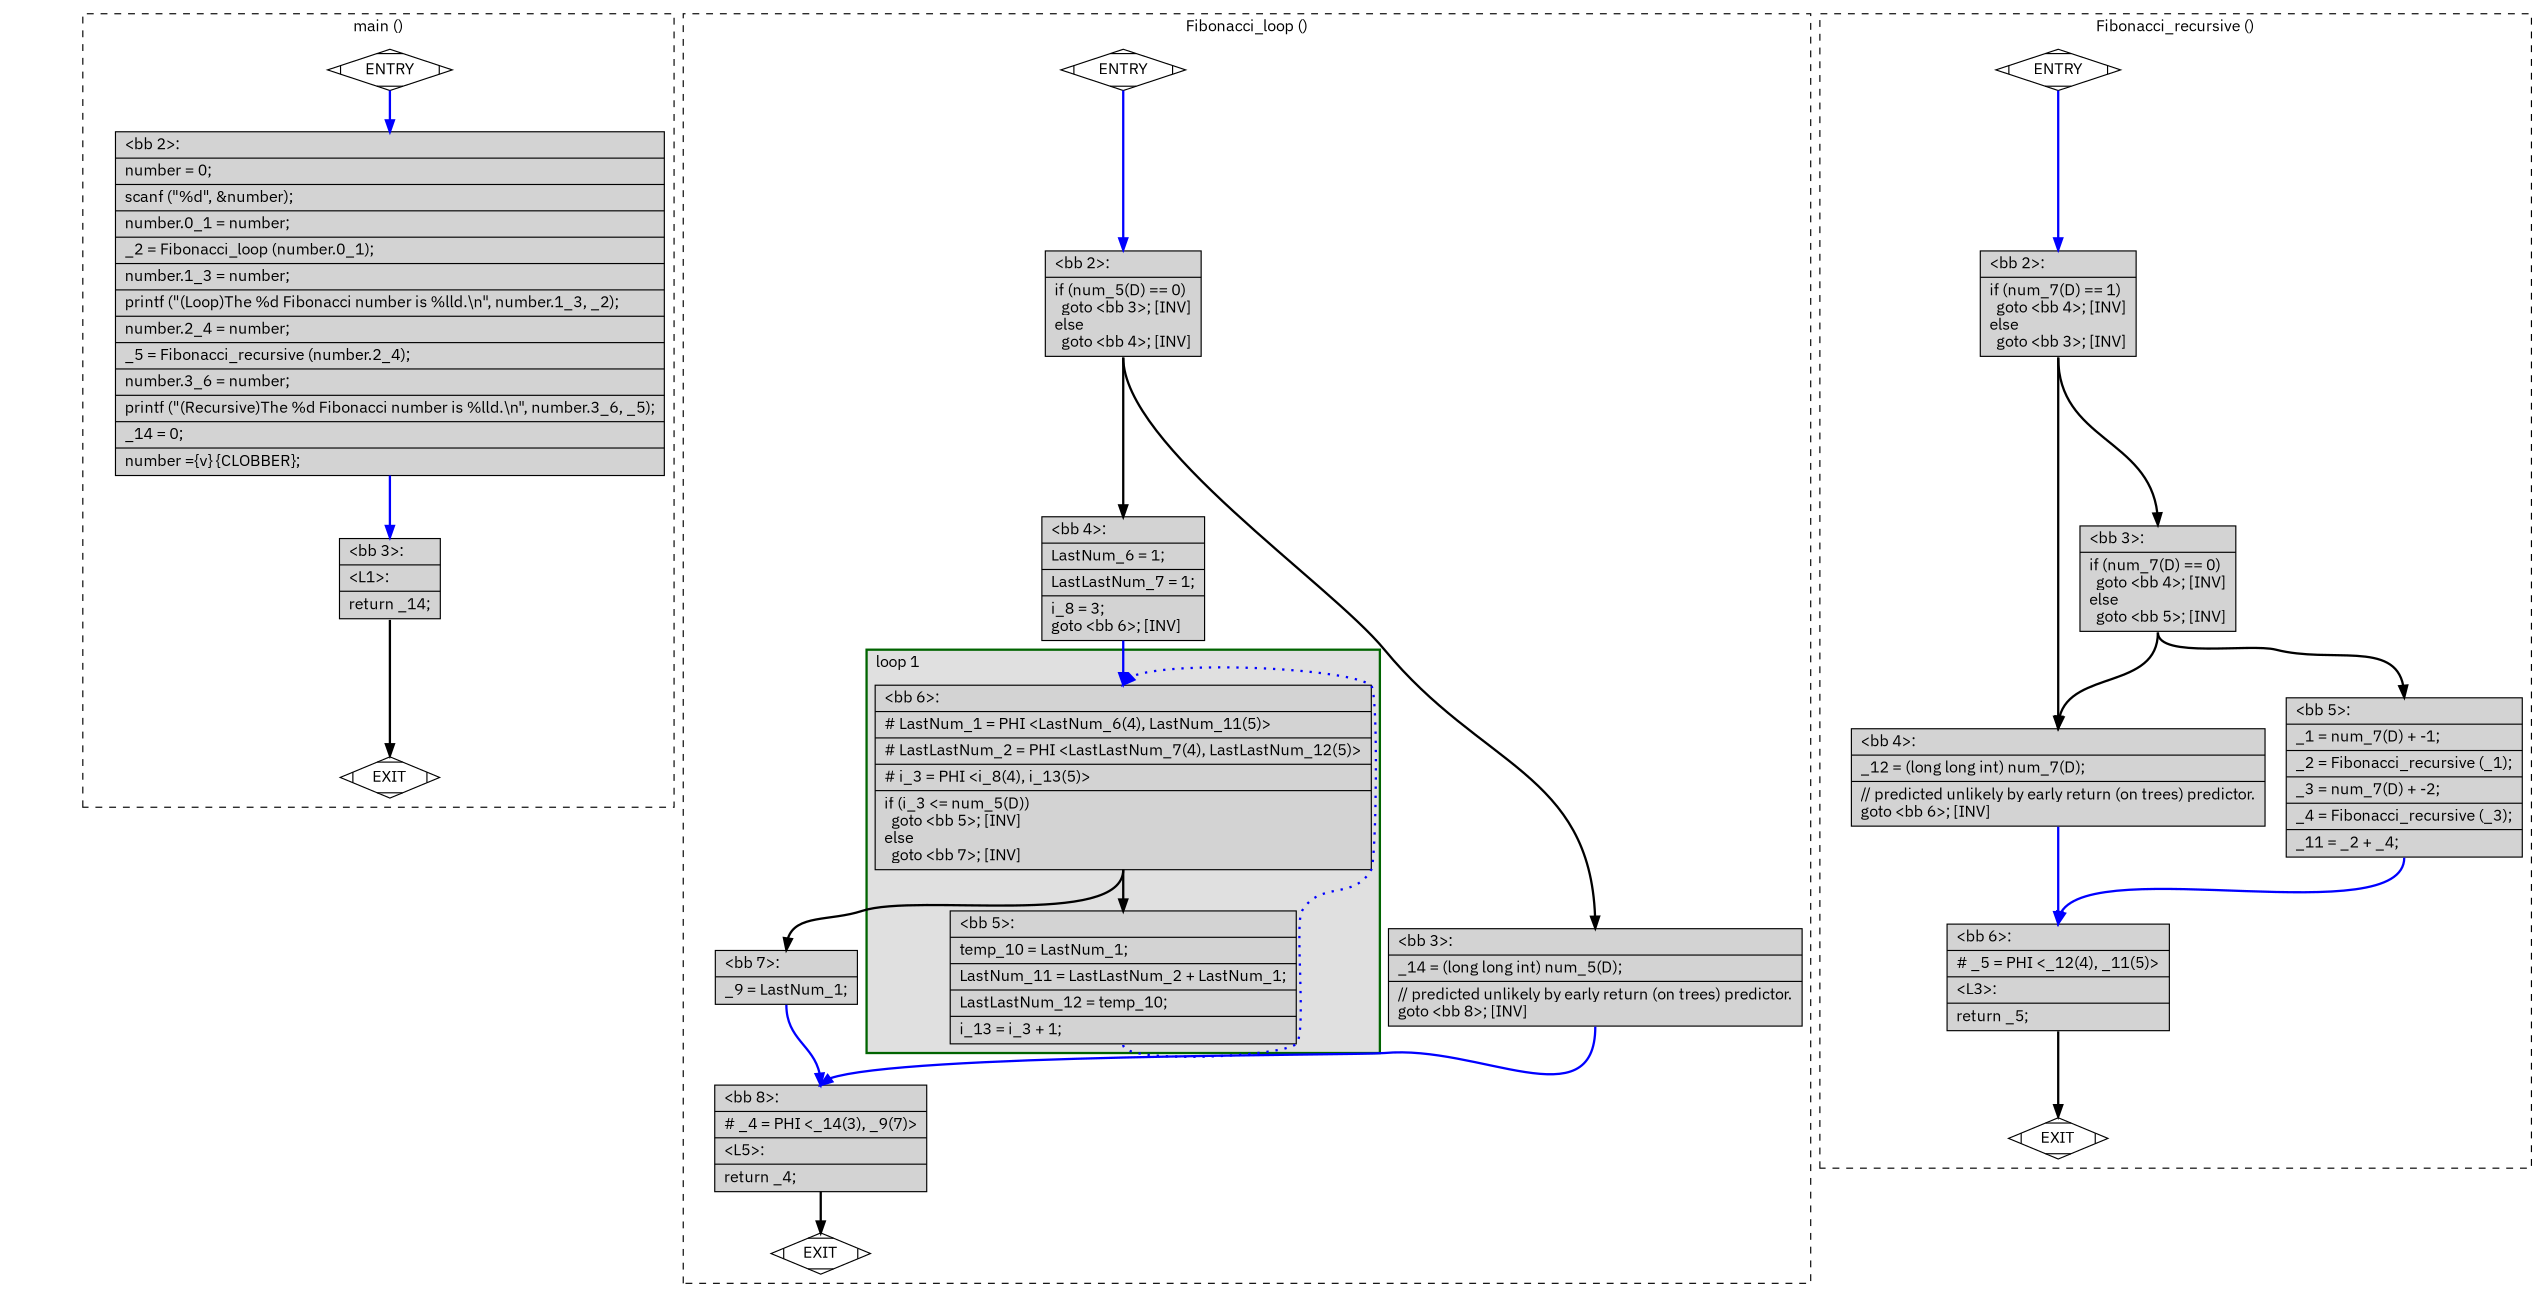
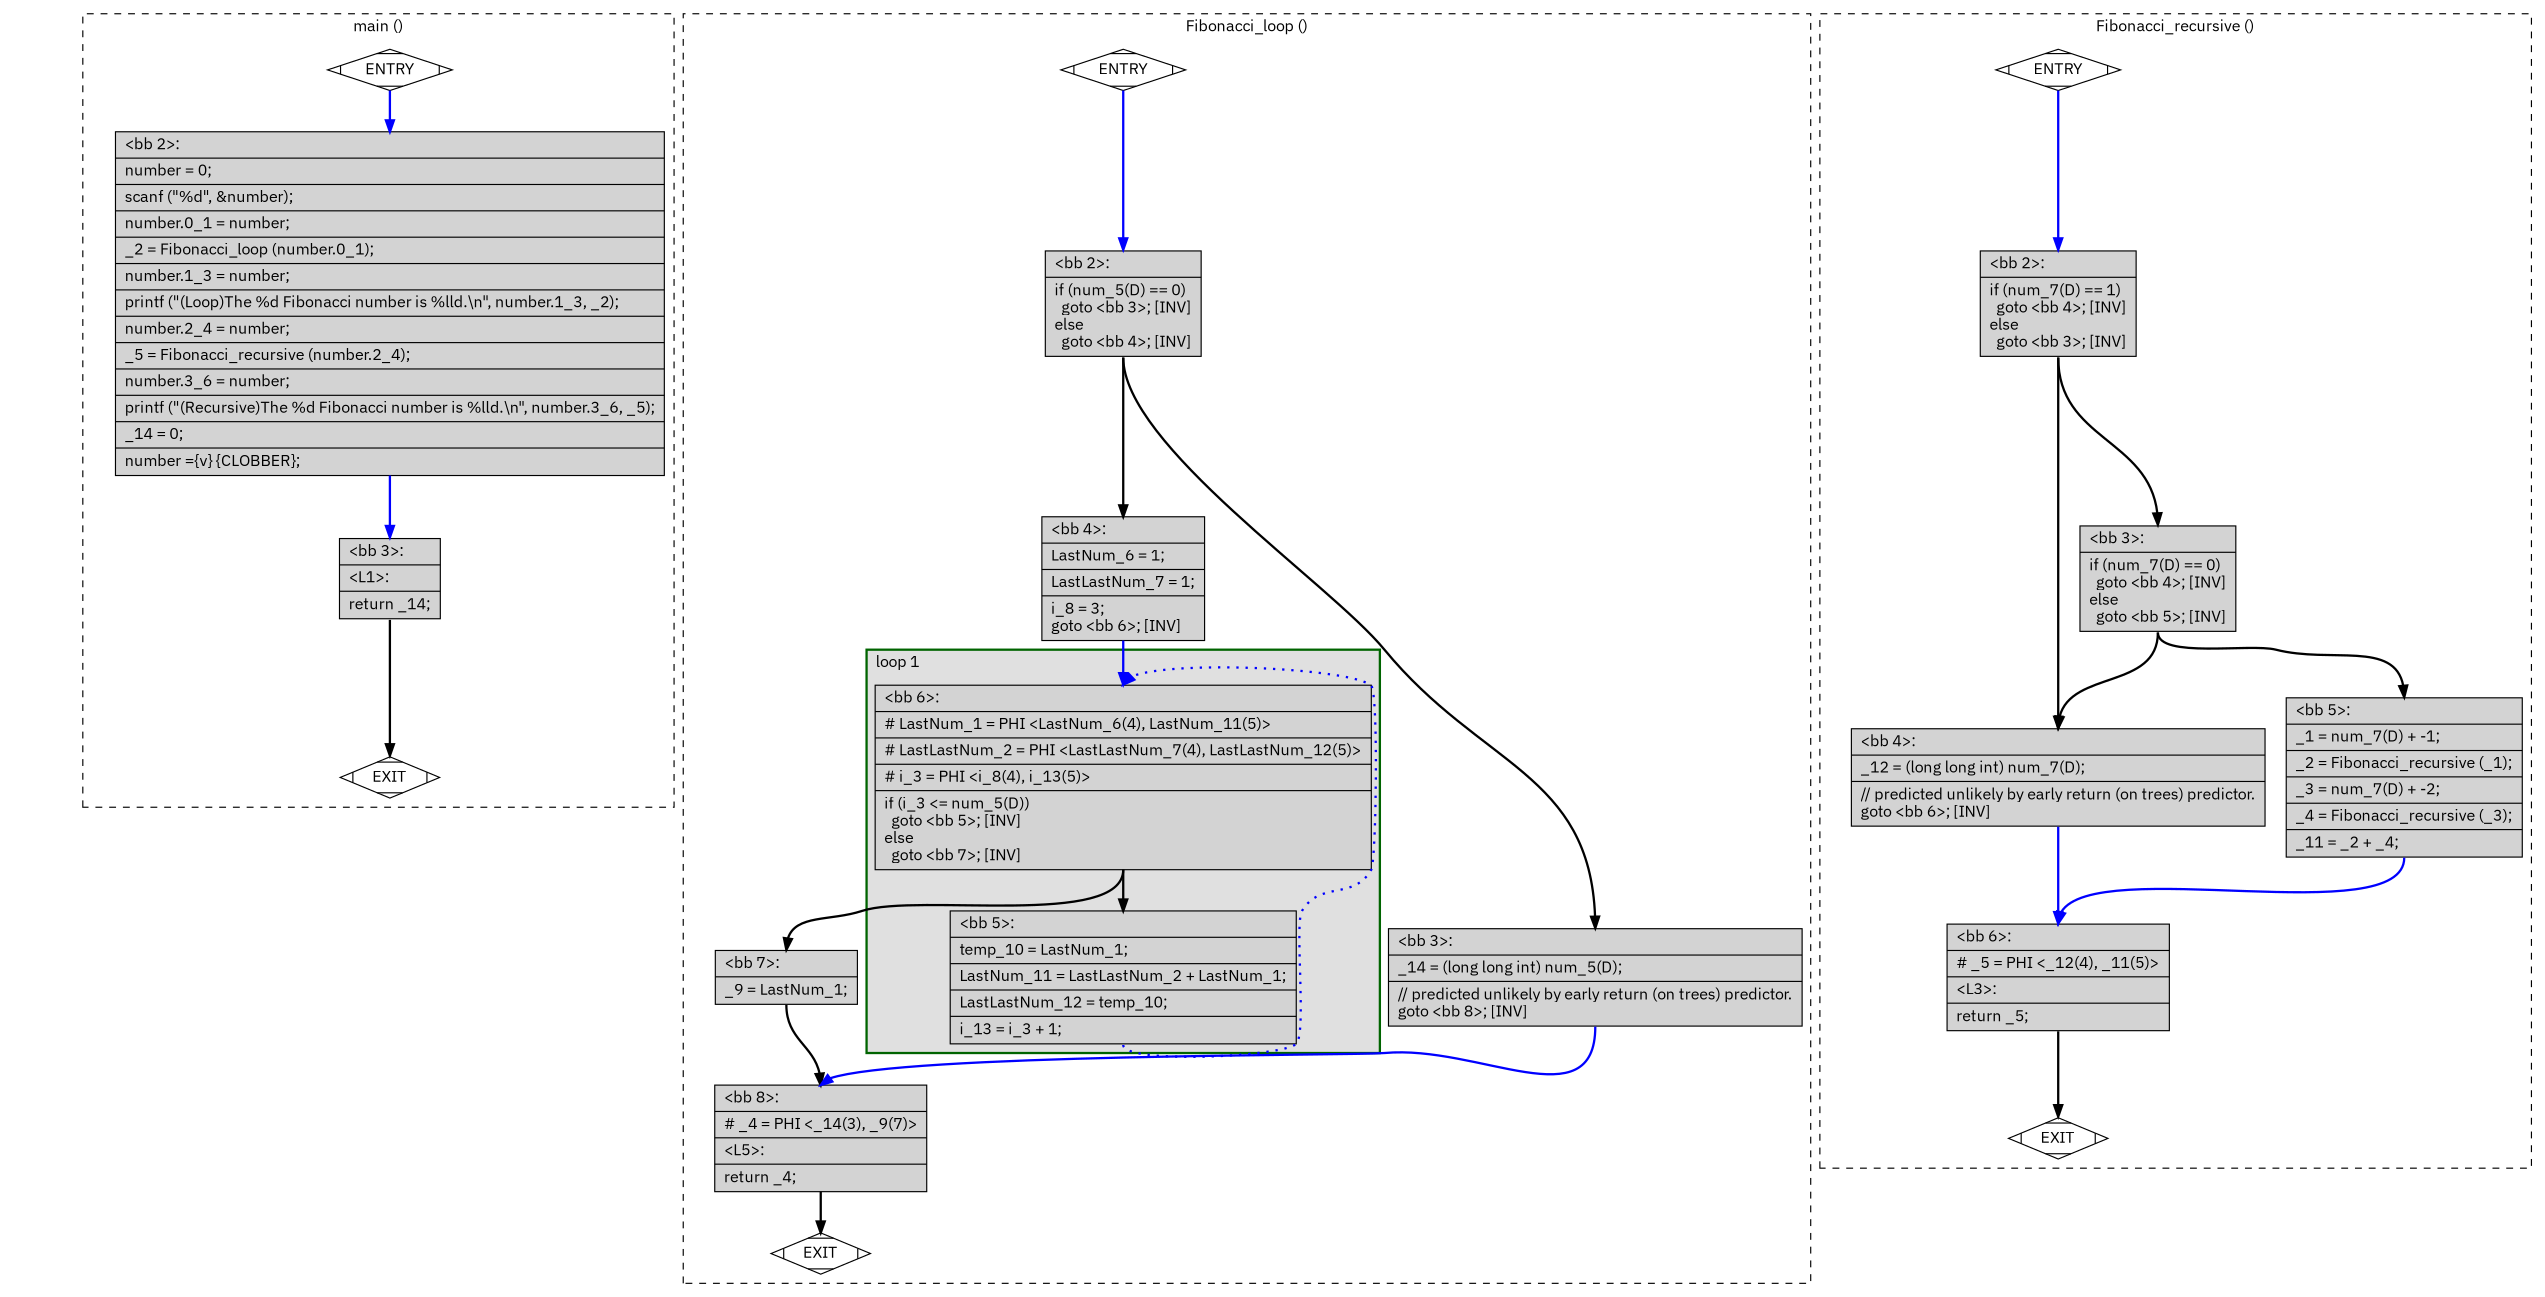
(800, 1040) -> (800, 1040)
